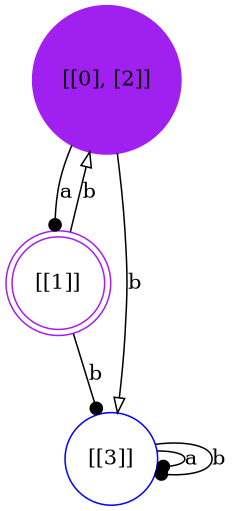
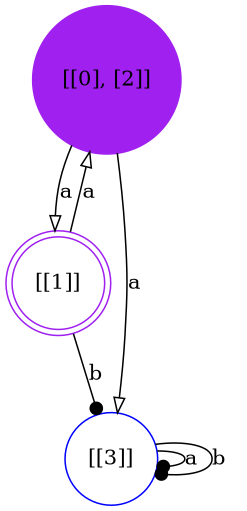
(60, 181) -> (60, 180)
(90, 192) -> (89, 192)
(136, 283) -> (135, 283)
